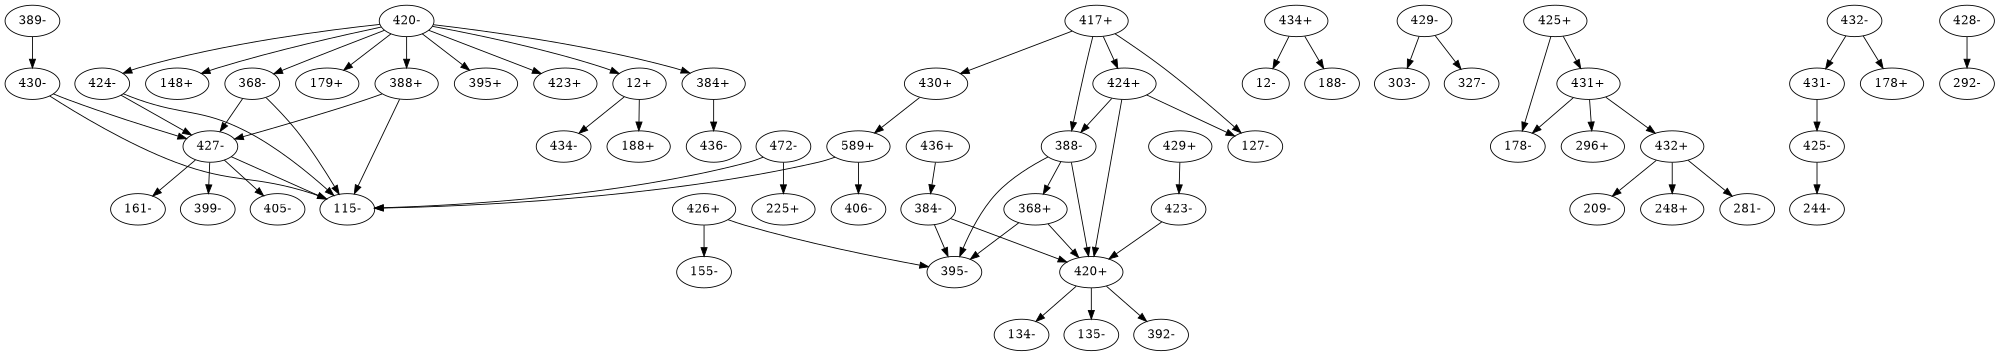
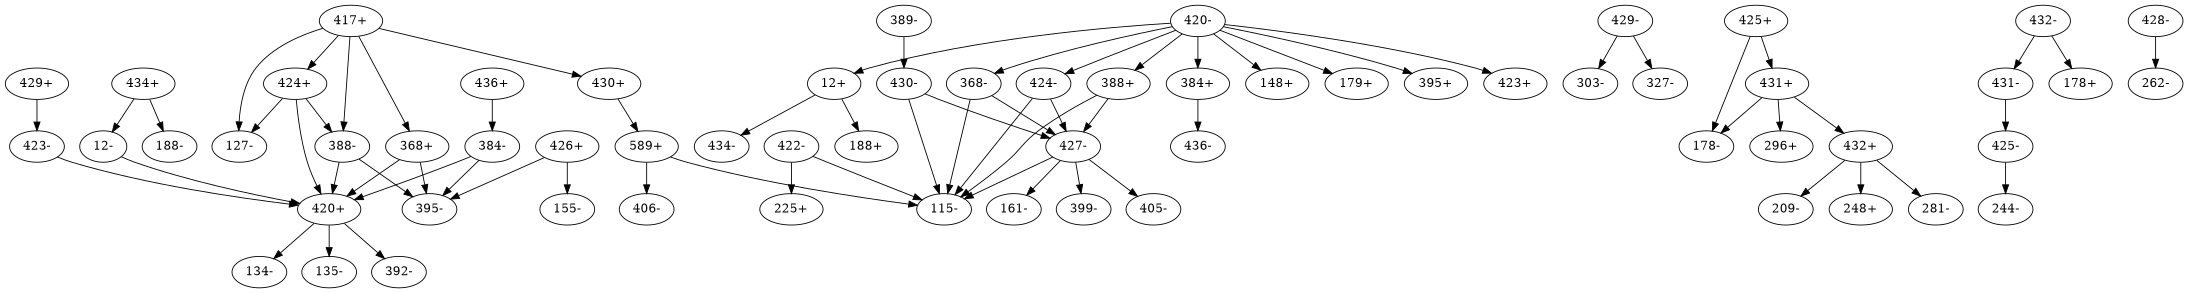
(1967, 84) -> (2156, 84)
(783, 147) -> (791, 147)
(1054, 174) -> (382, 80)
none -> (205, 183)
